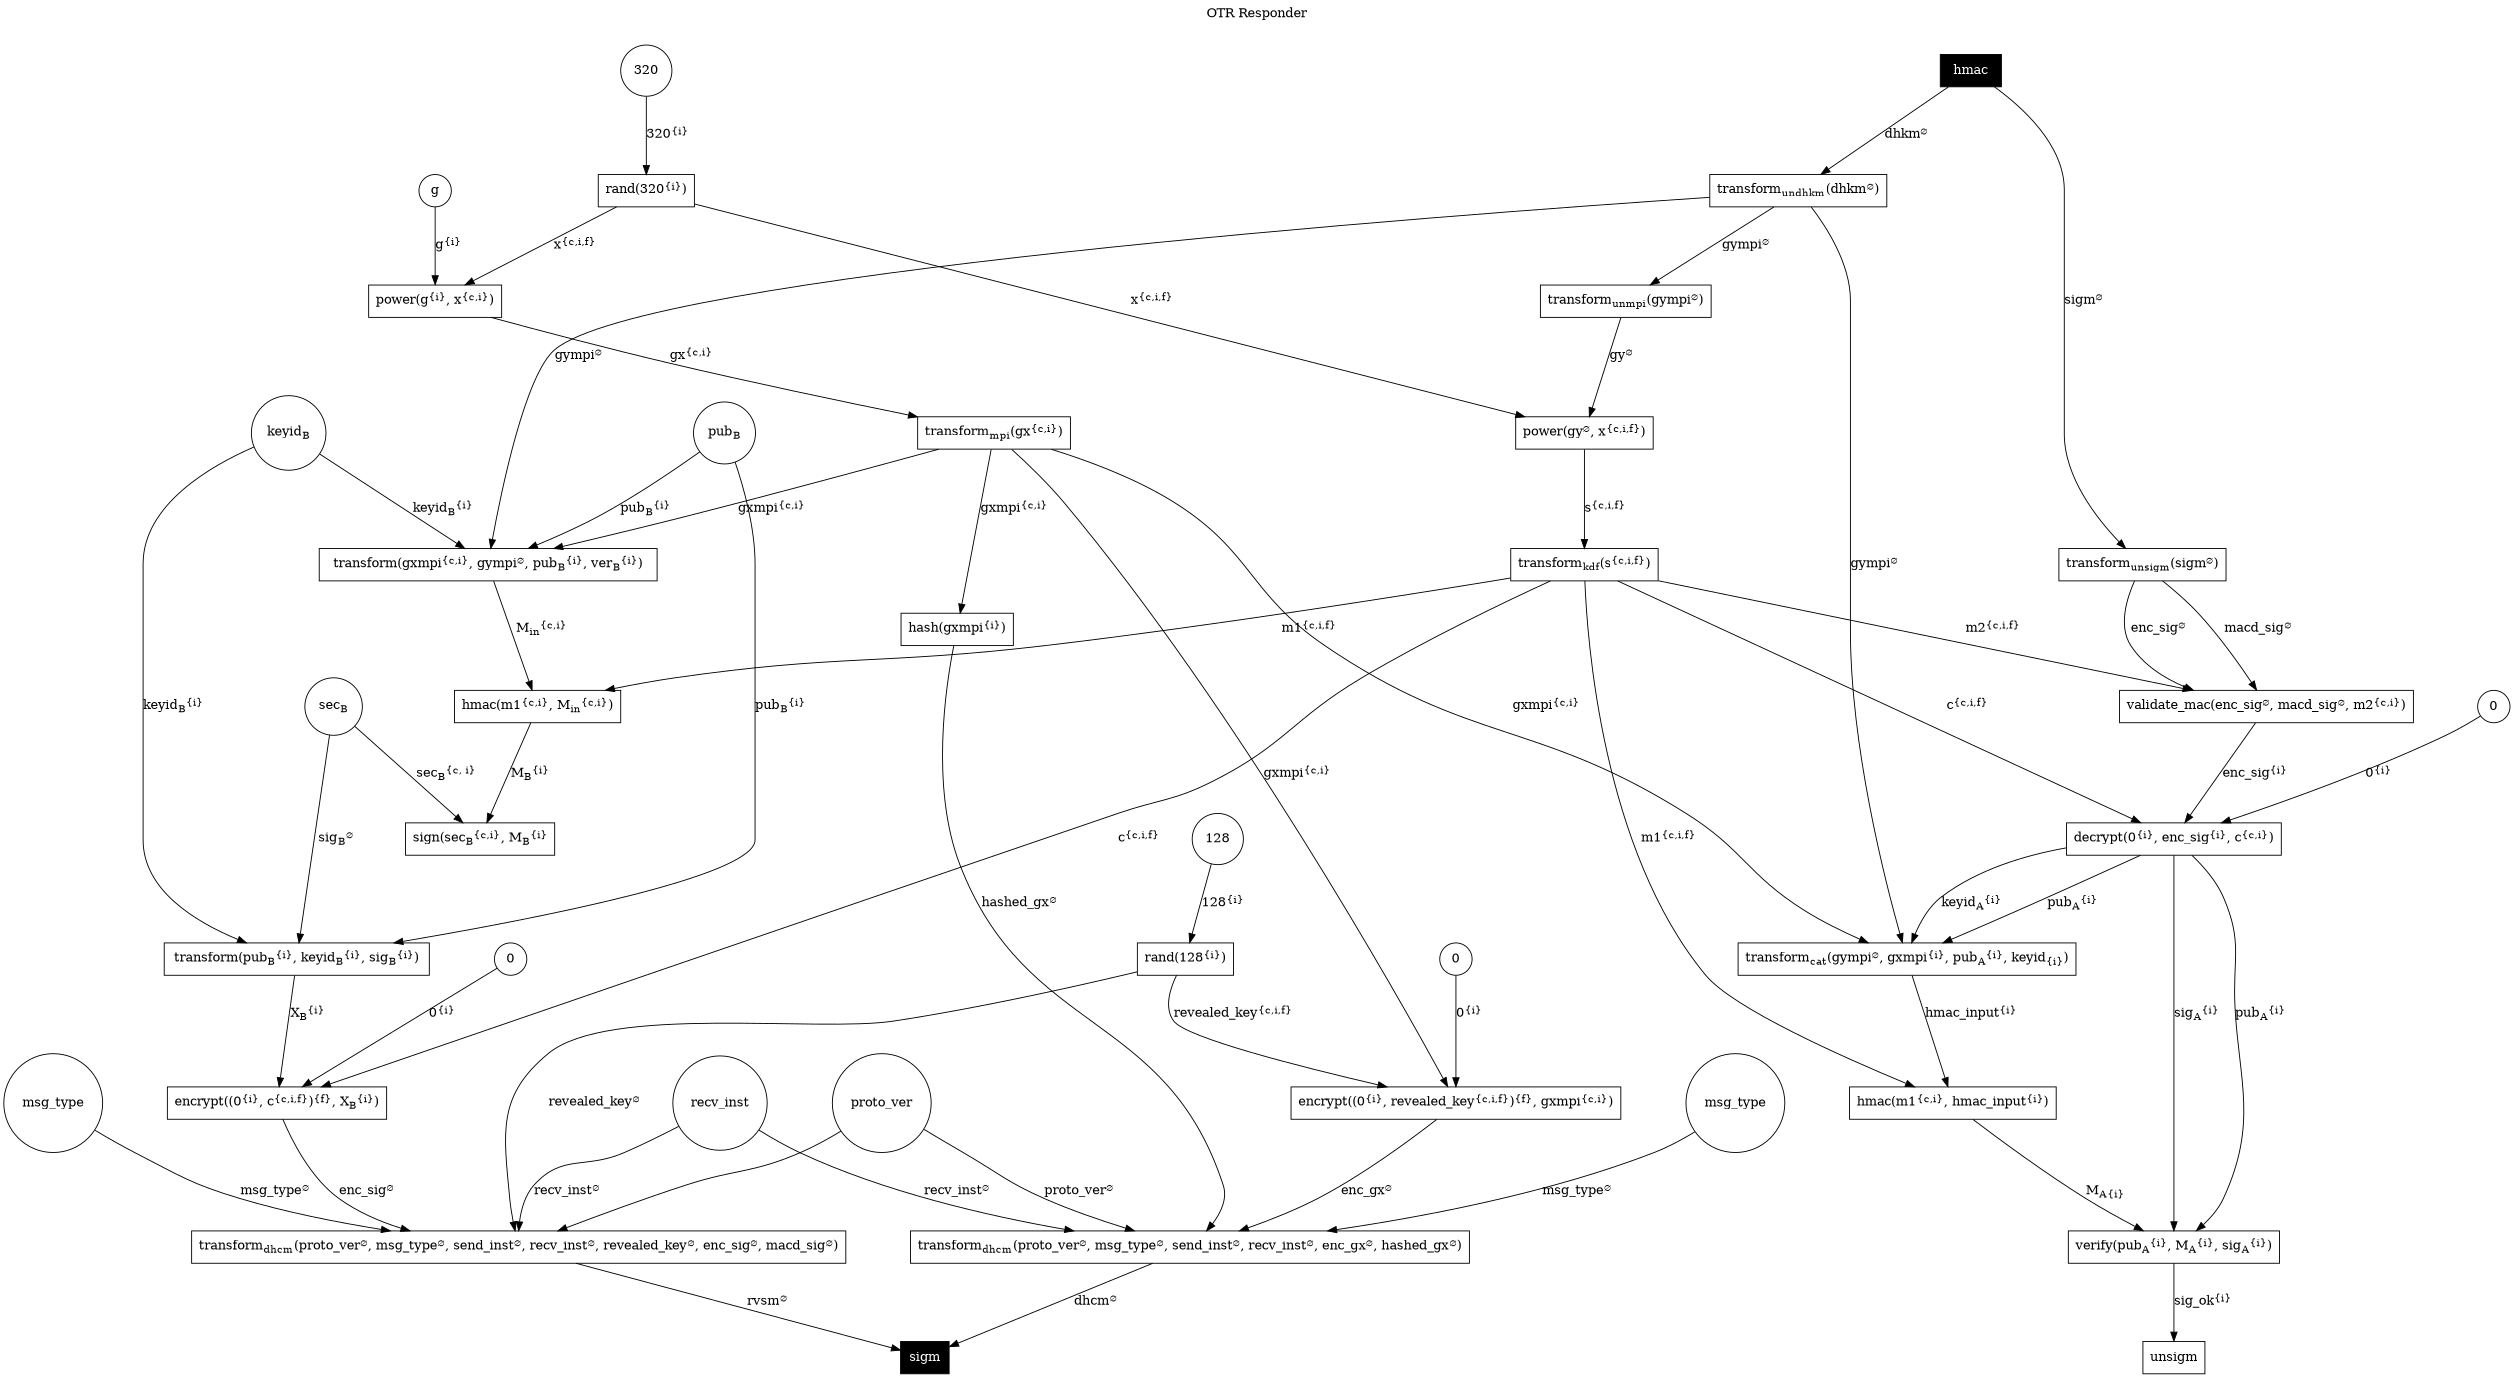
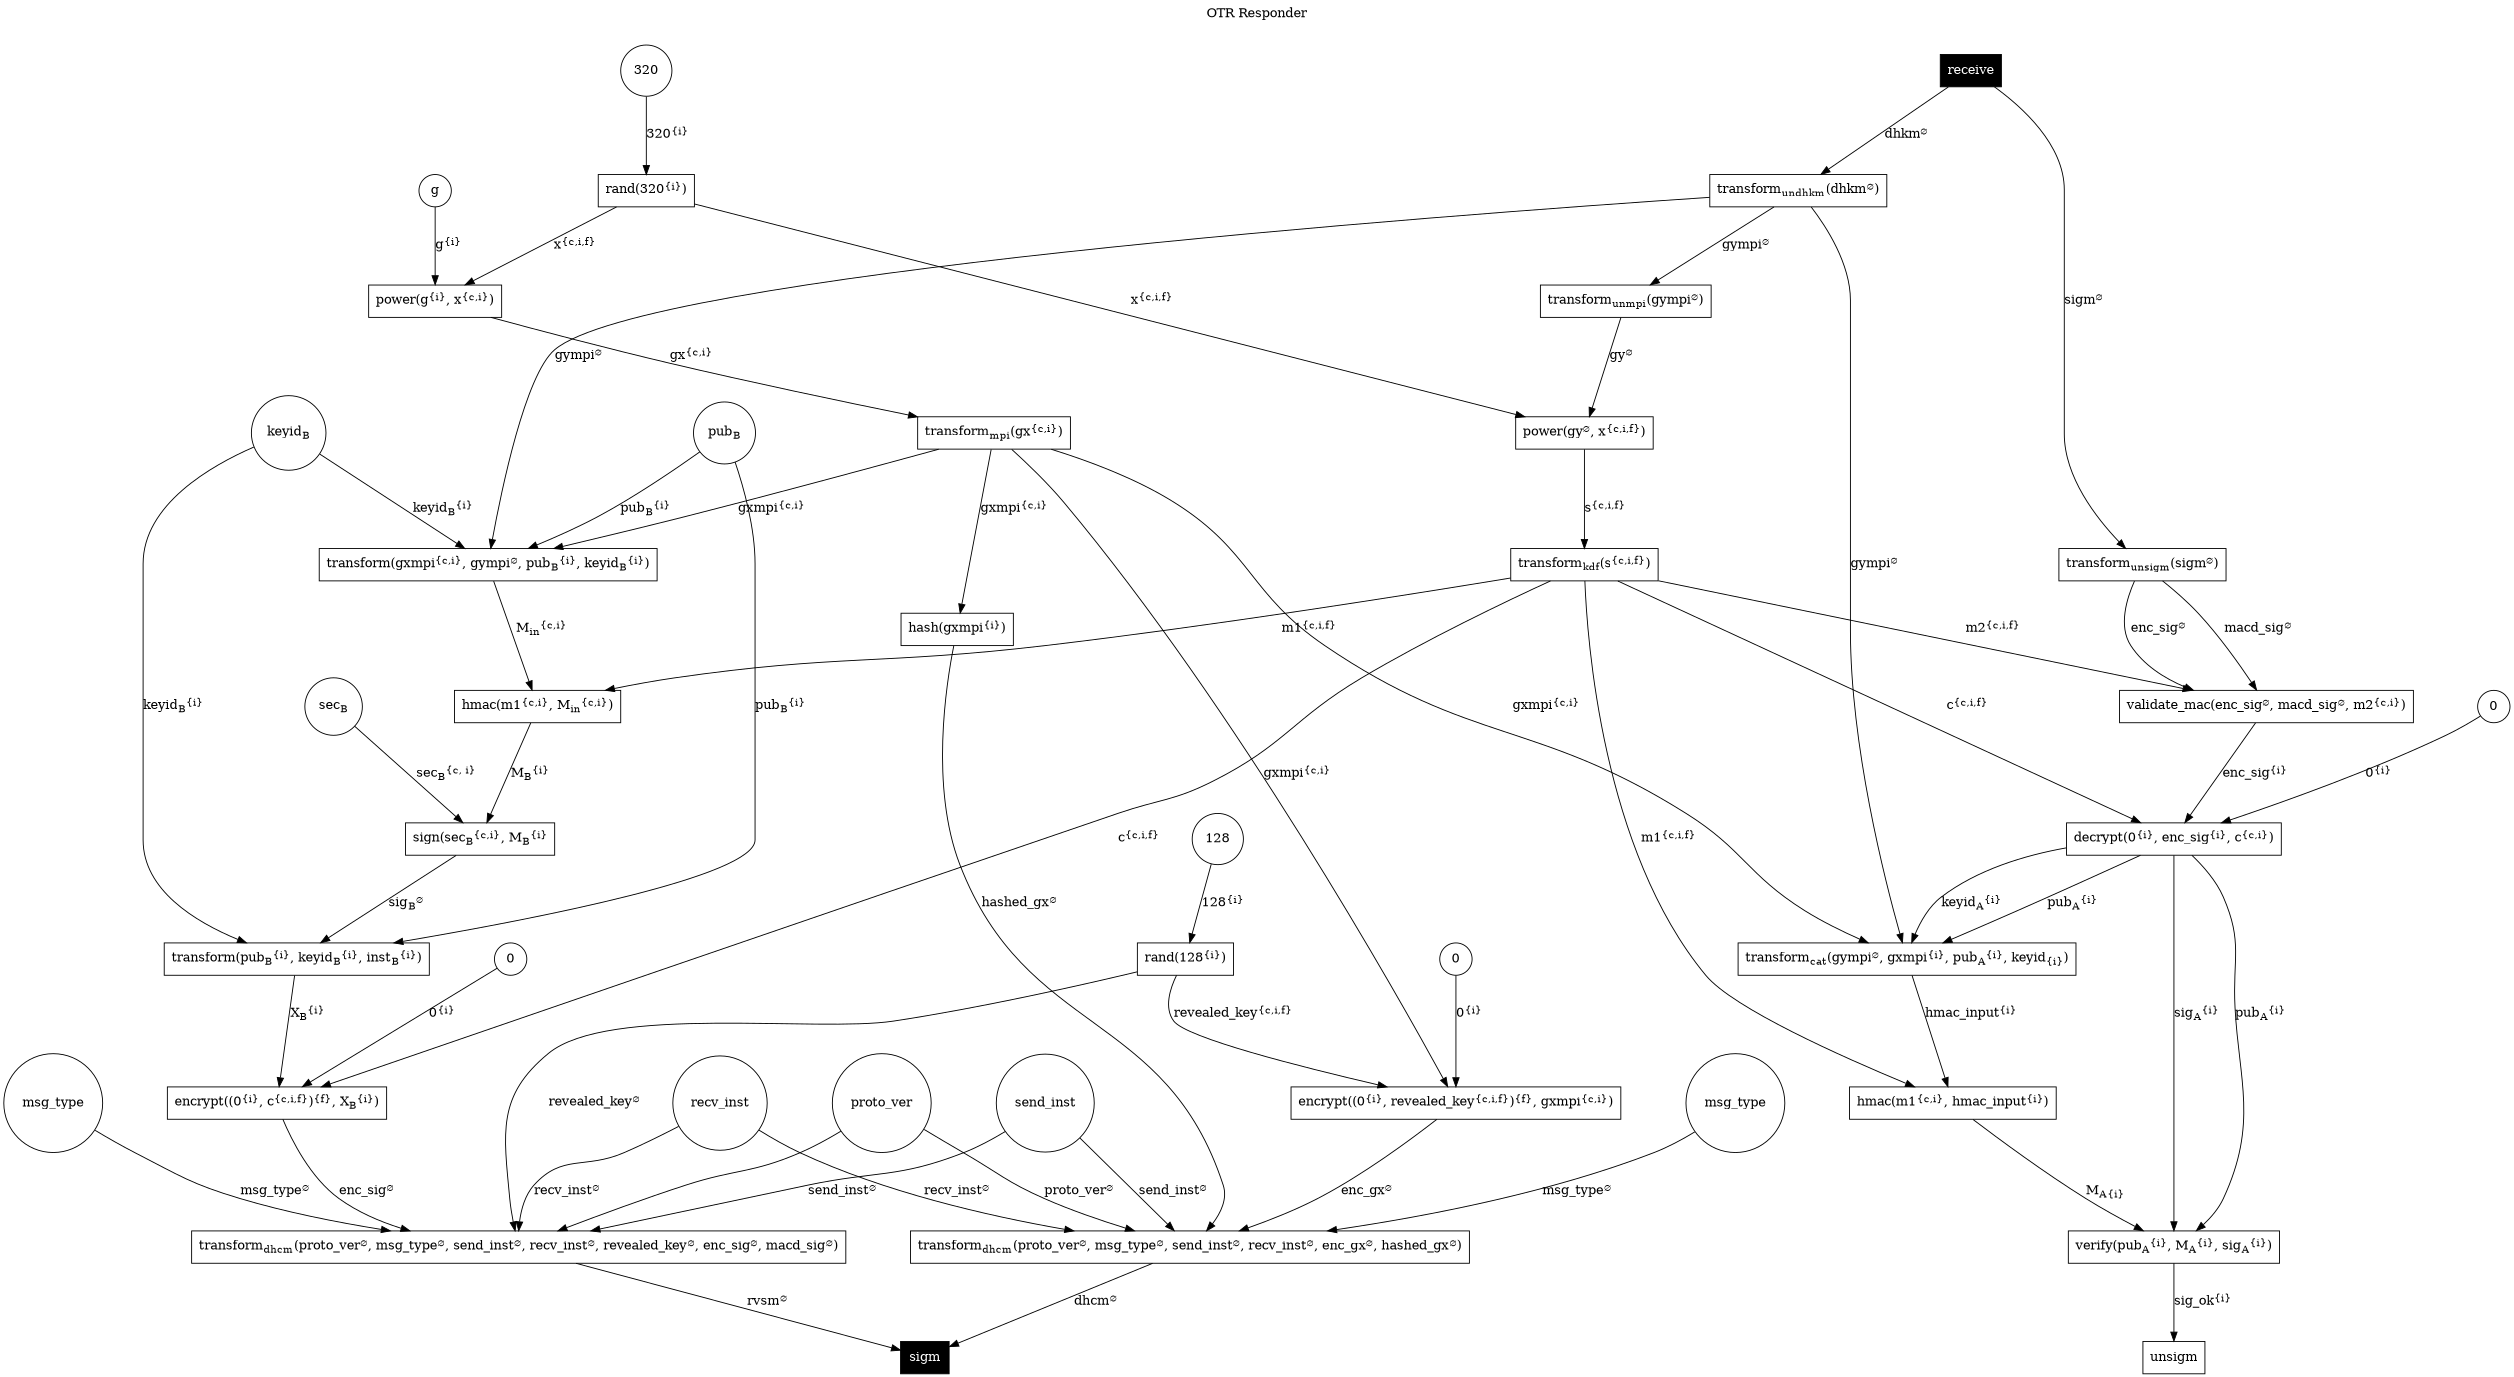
(1971, 71) -> (1971, 71)
(598, 563) -> (598, 563)
(315, 834) -> (392, 897)
(375, 958) -> (375, 958)
none -> (1045, 1103)
